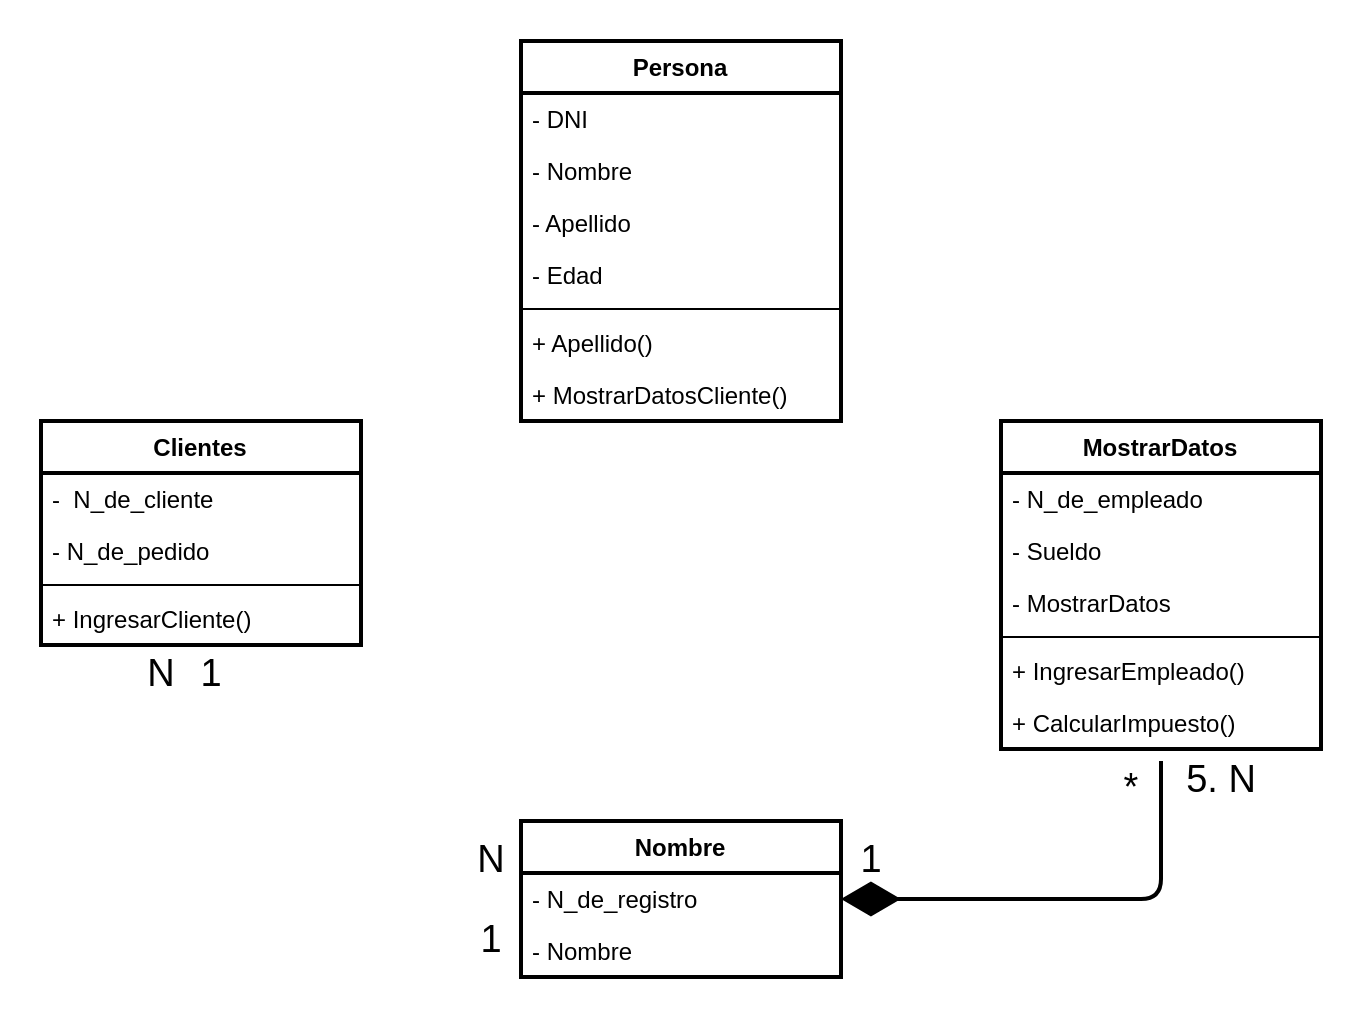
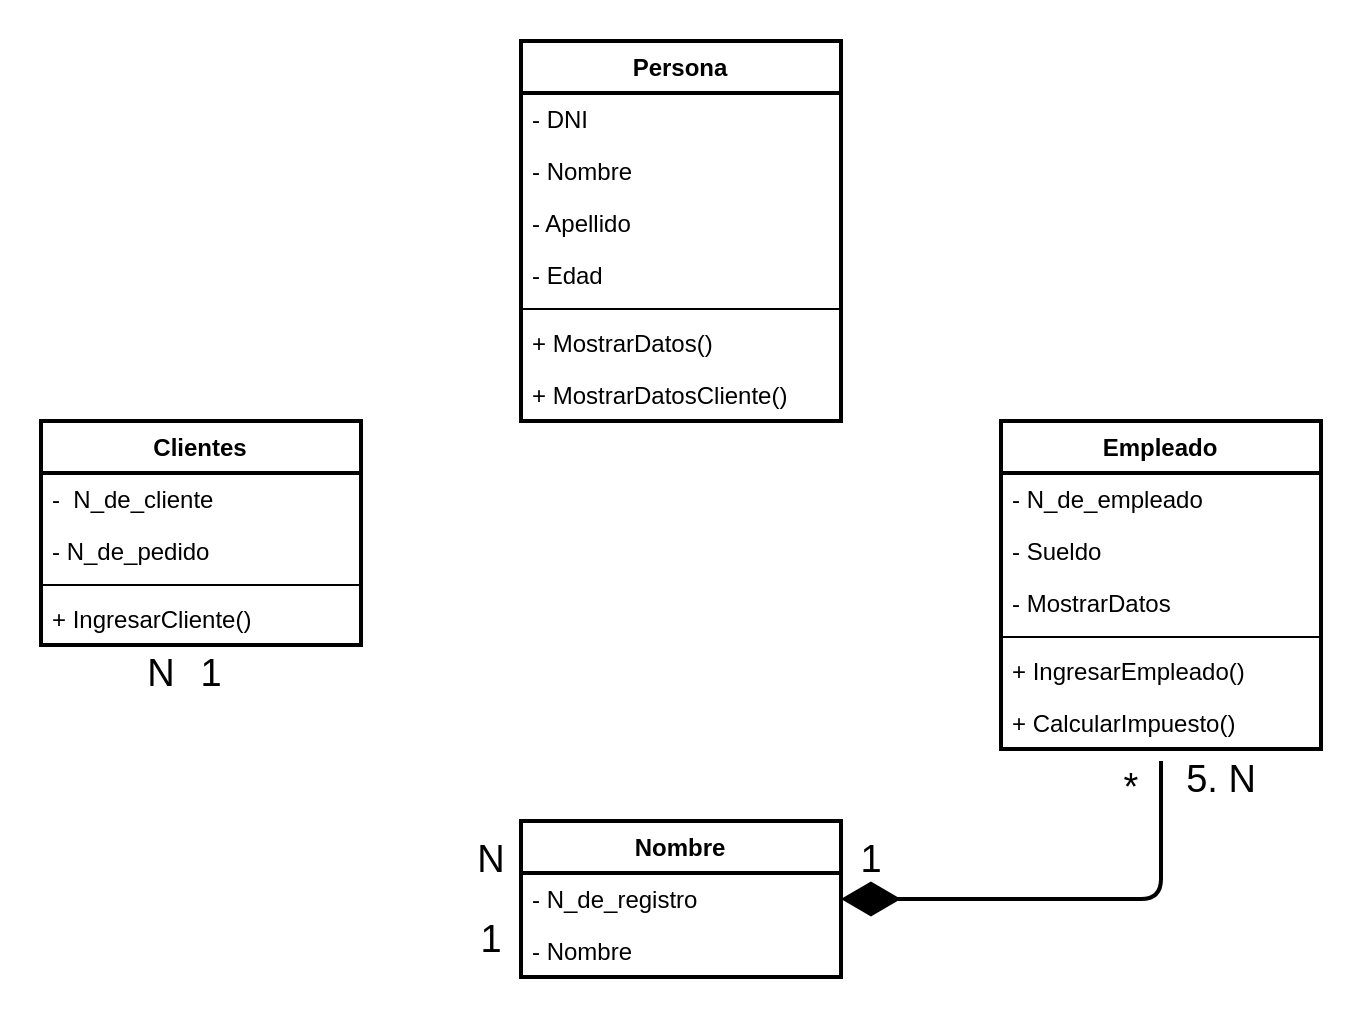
(601, 345) -> (637, 345)
(1161, 449) -> (1161, 449)
